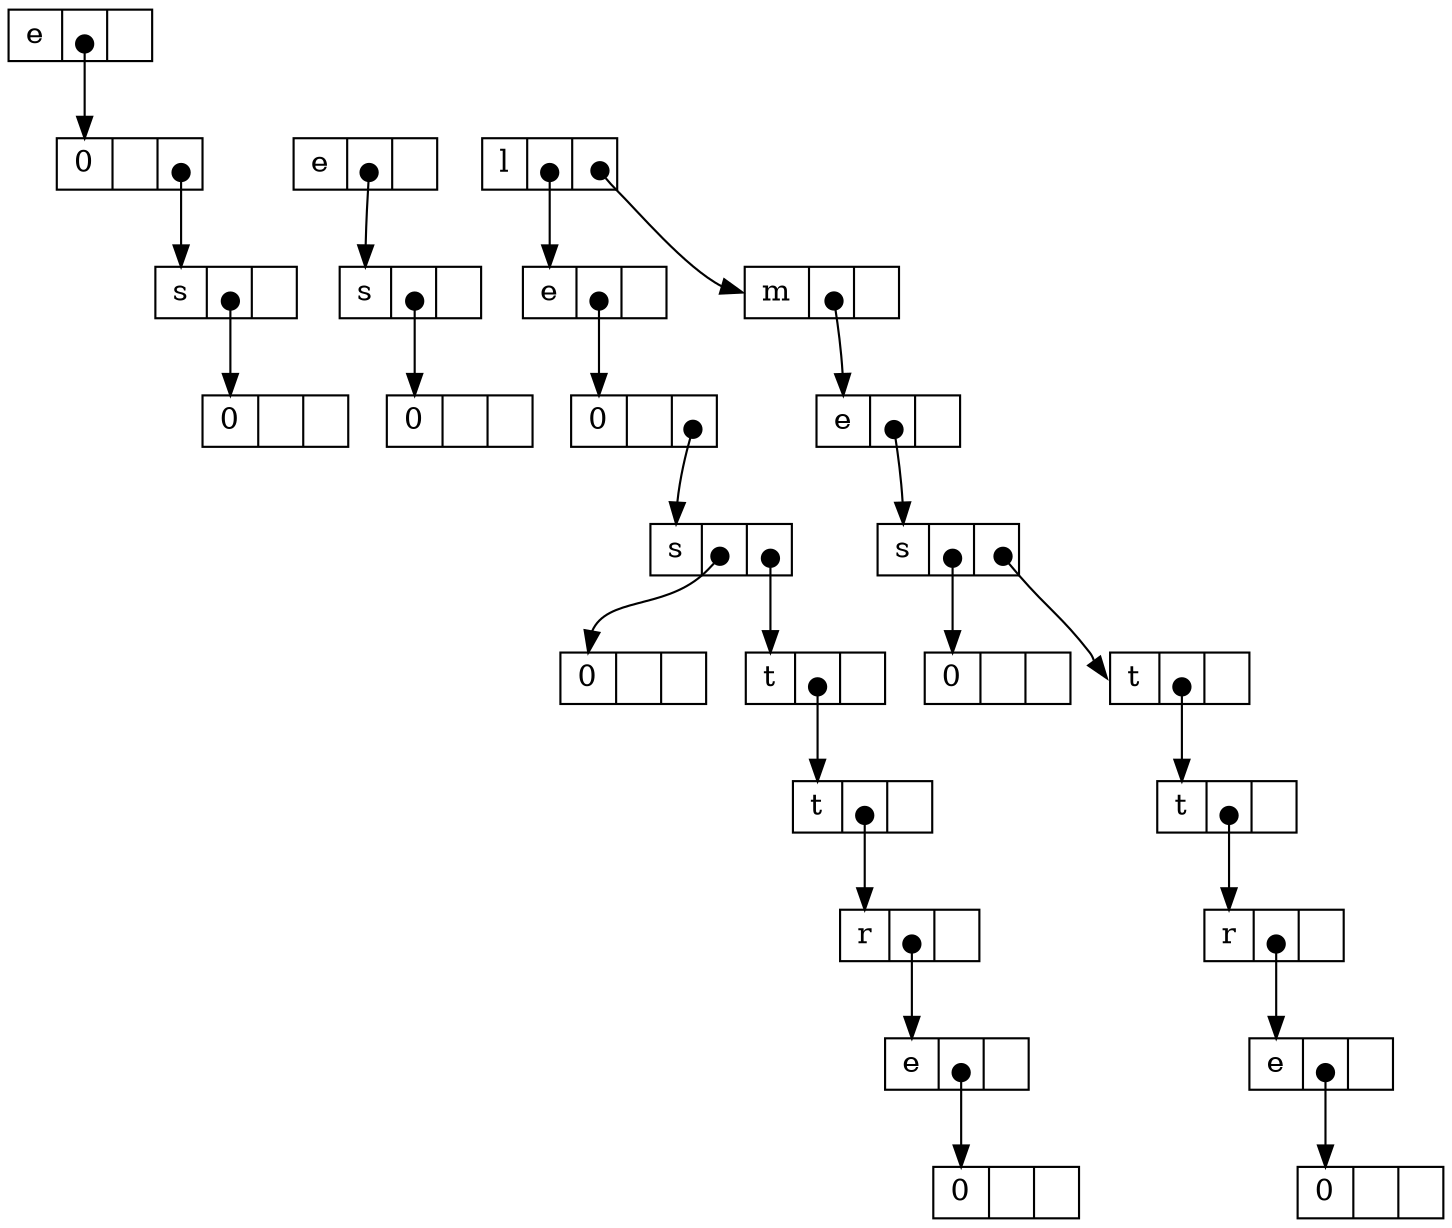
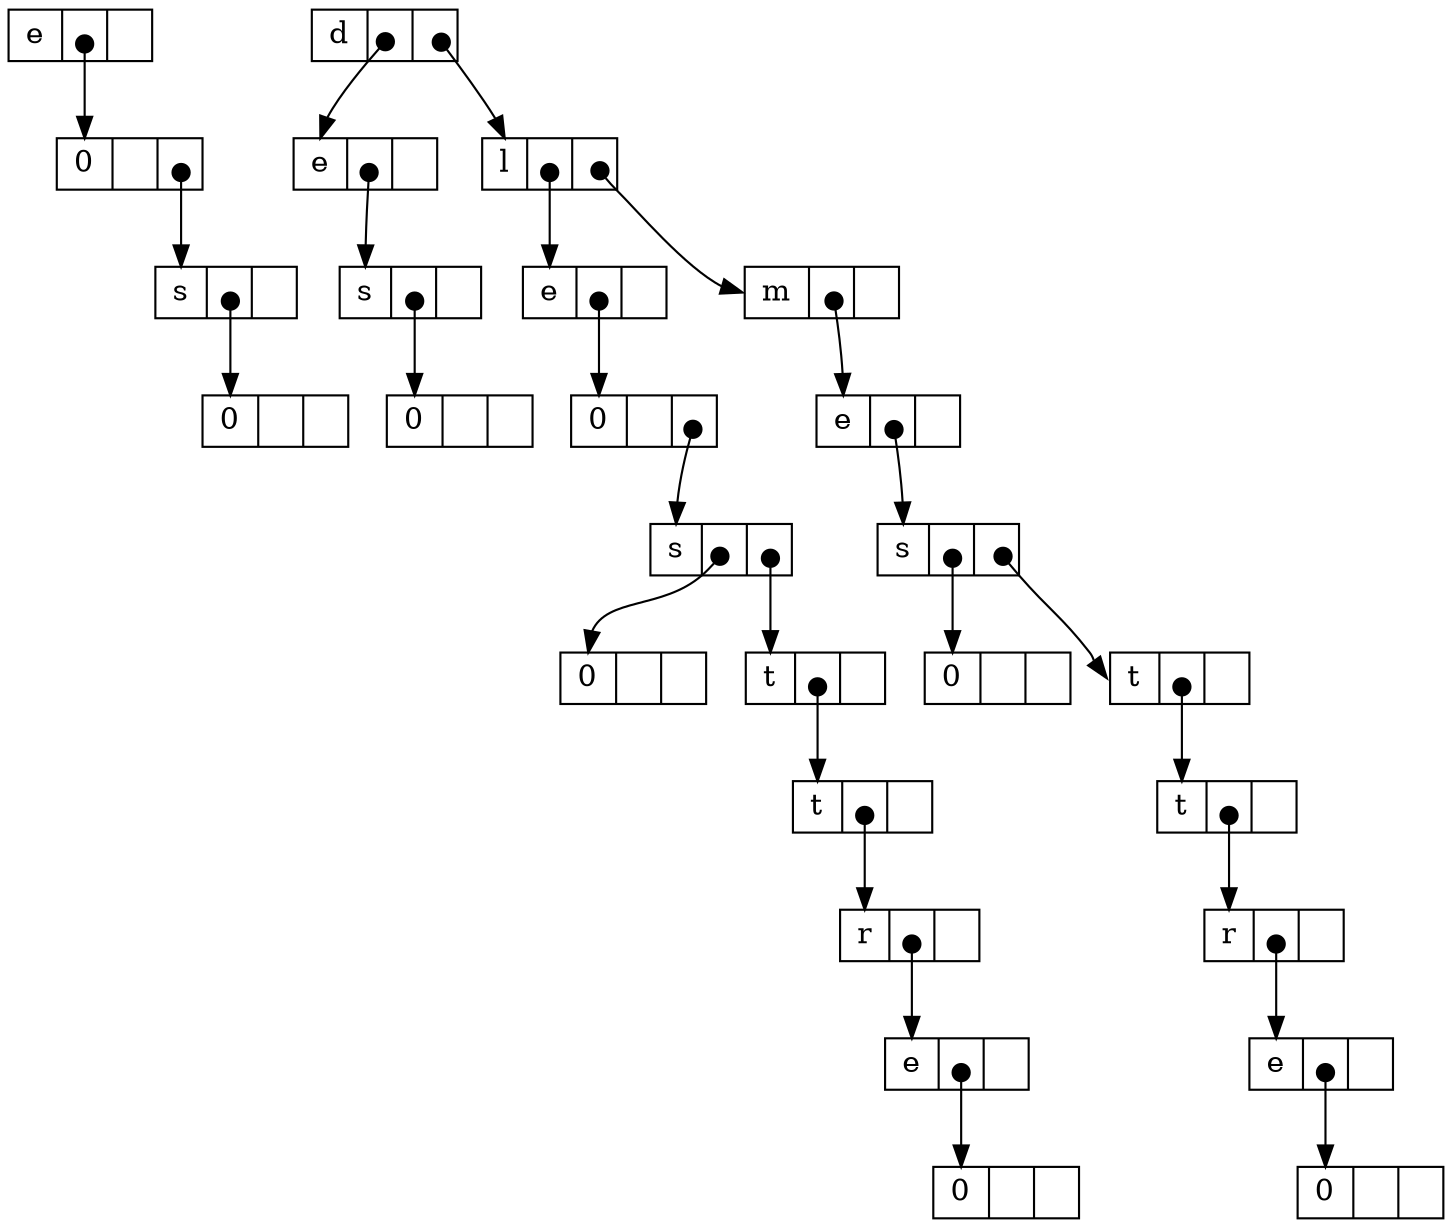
none -> (385, 35)
